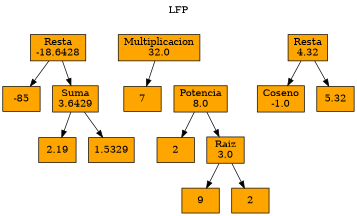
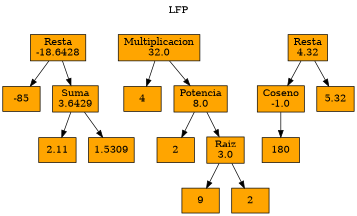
none -> (178, 71)
(142, 99) -> (142, 99)
(57, 150) -> (57, 150)
(111, 150) -> (111, 150)
none -> (281, 150)
